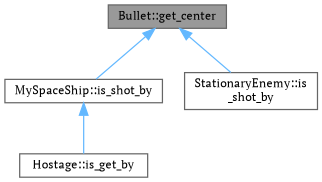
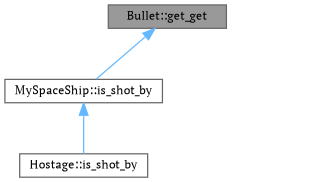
(167, 17) -> (167, 17)
(251, 91) -> none
(84, 166) -> (84, 166)
